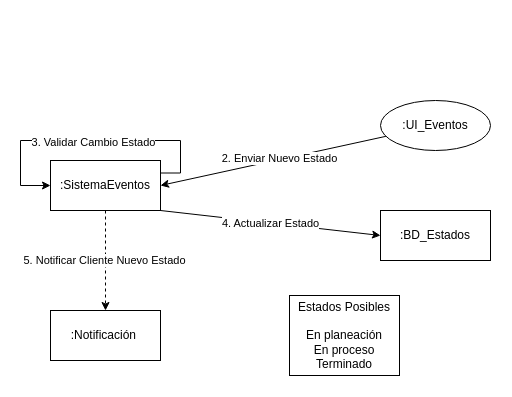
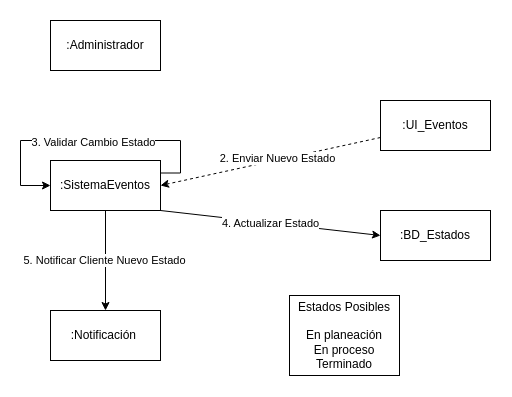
none -> (106, 46)
(436, 126) -> (436, 126)
(276, 160) -> (274, 161)
(106, 233) -> (106, 233)
